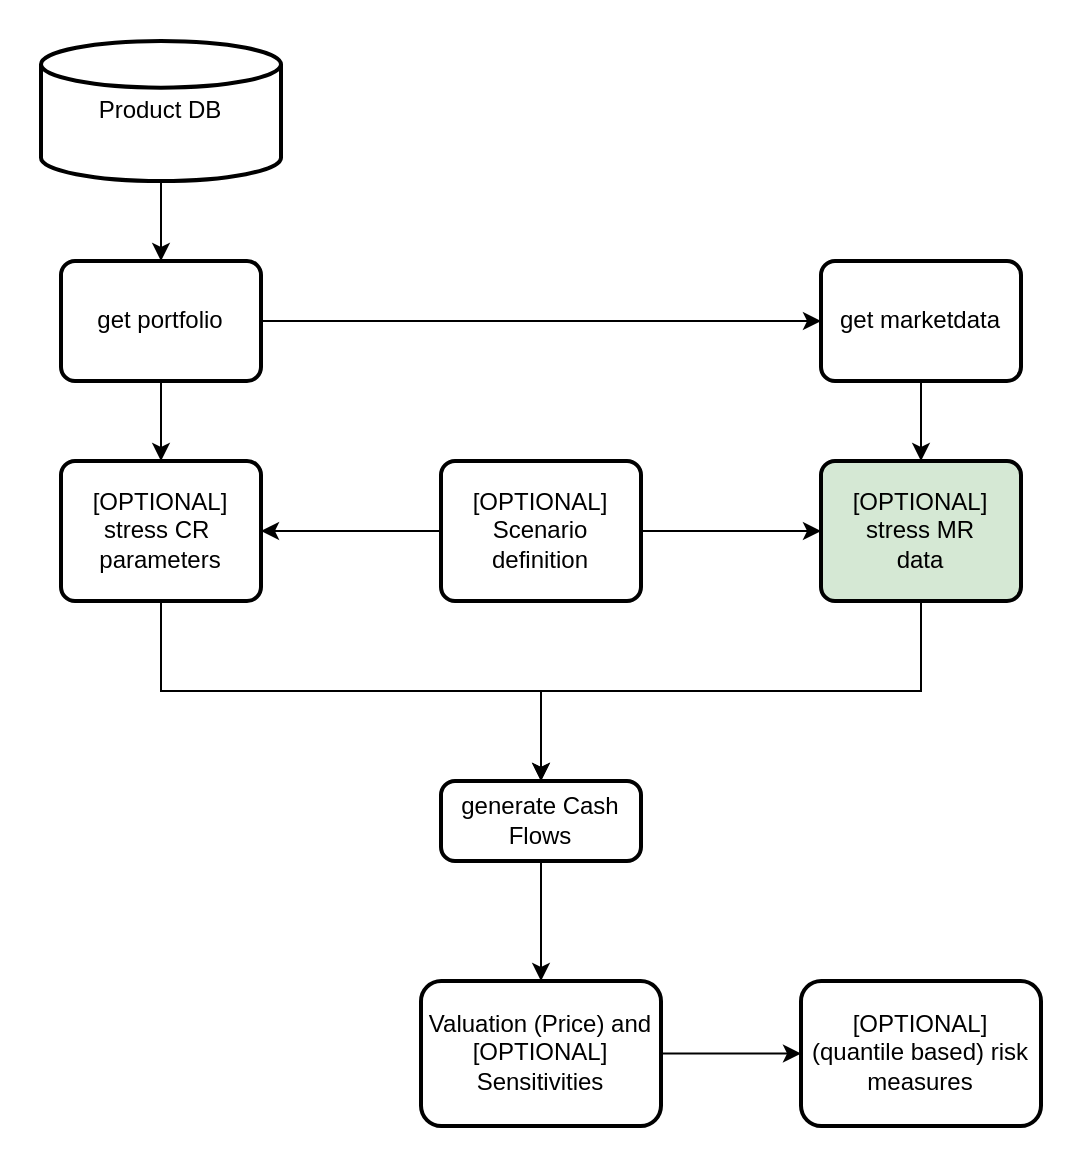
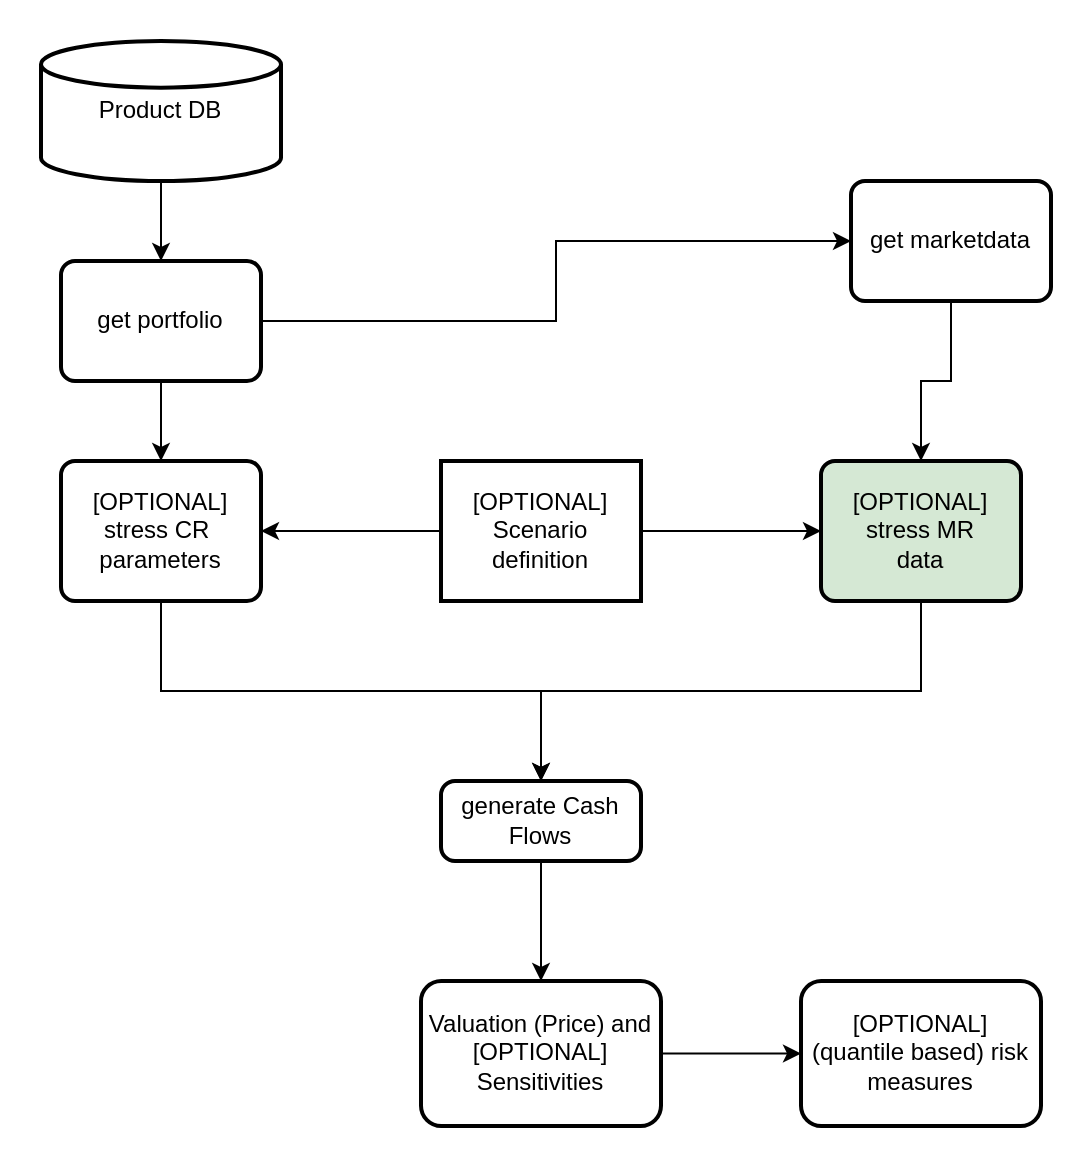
(921, 321) -> (951, 241)
(541, 531) -> (541, 531)
